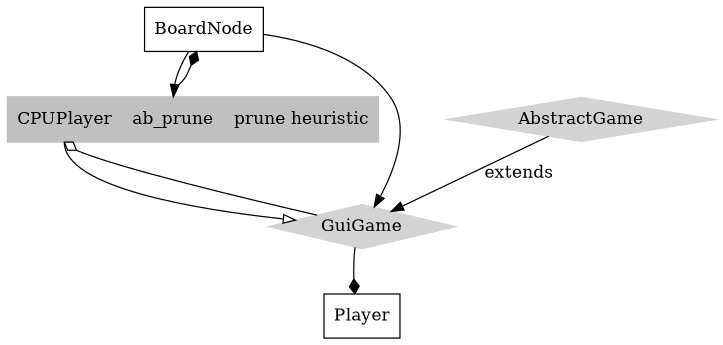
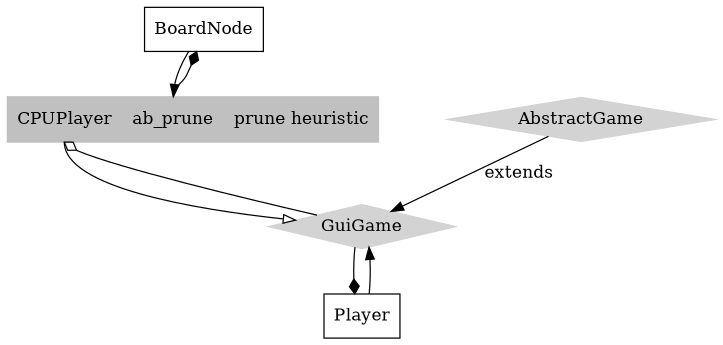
(377, 82) -> (370, 277)
